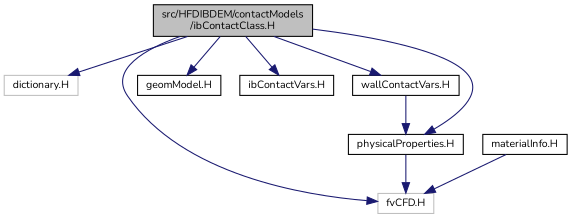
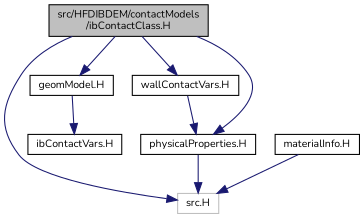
(259, 52) -> (73, 110)
(41, 85) -> none
(406, 203) -> (198, 203)
